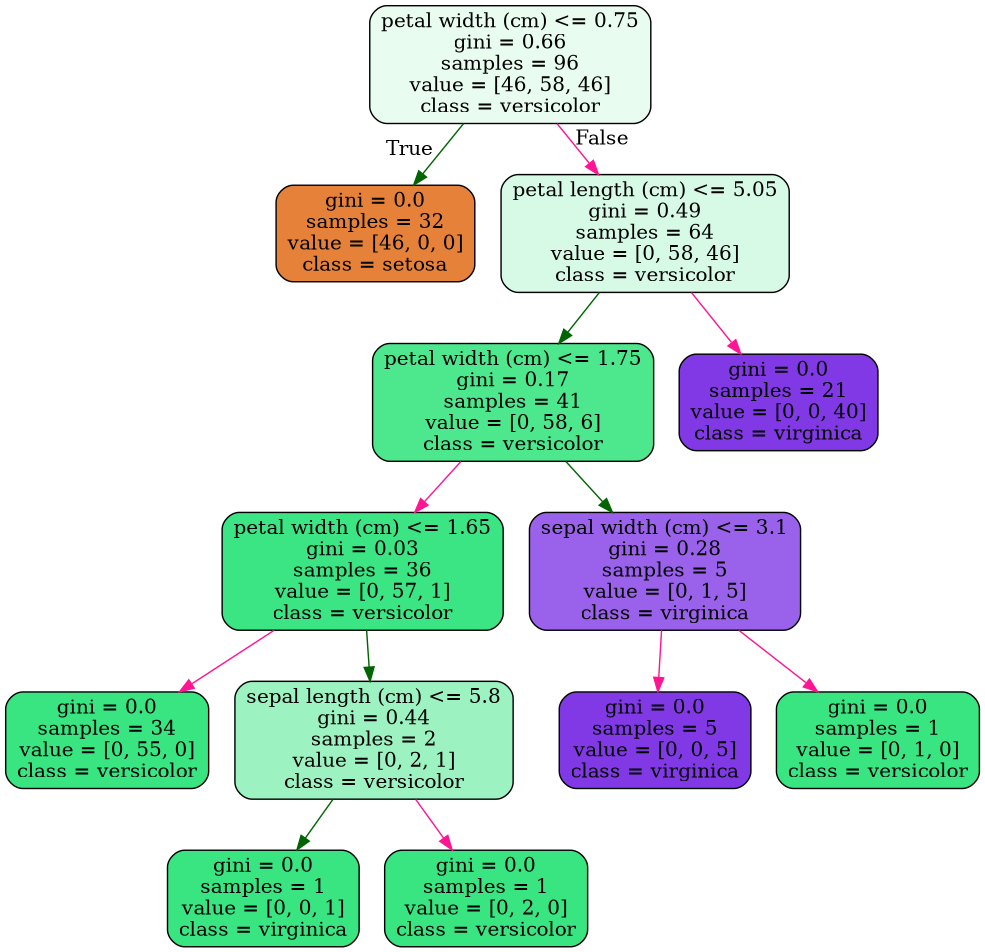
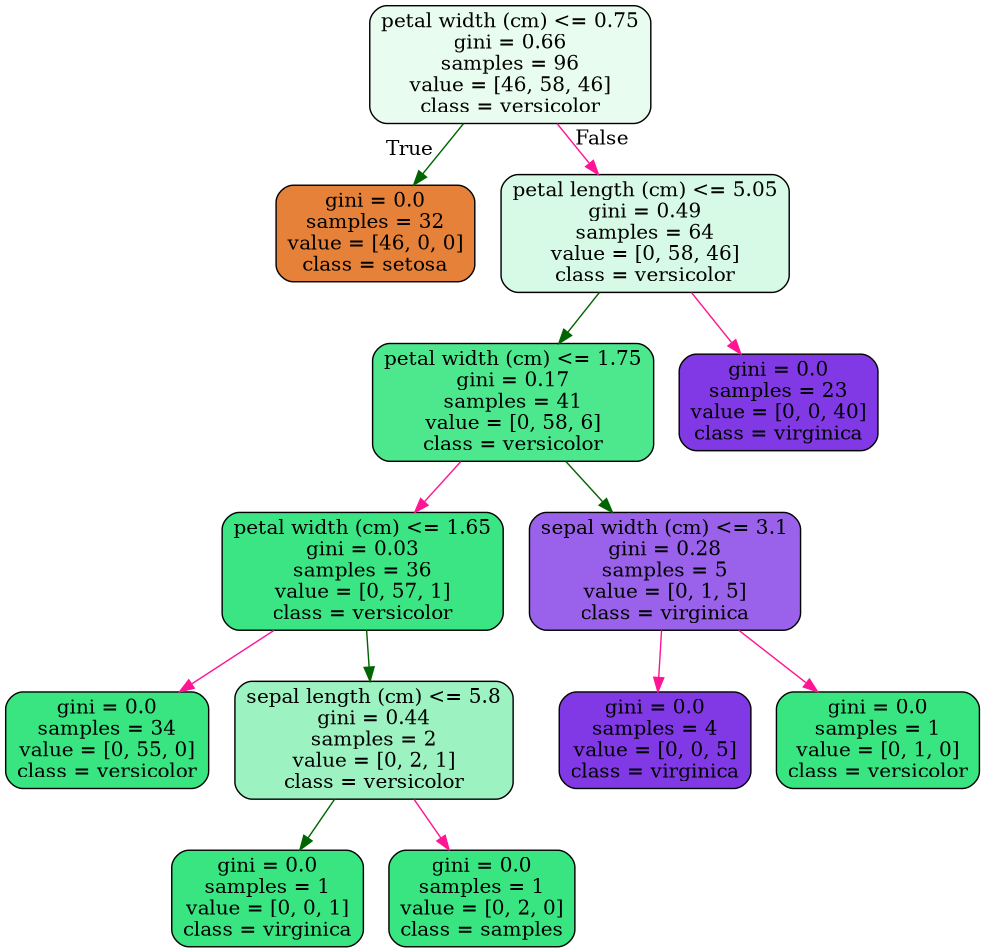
(779, 402) -> (779, 402)
(655, 740) -> (655, 740)
(486, 899) -> (482, 899)
